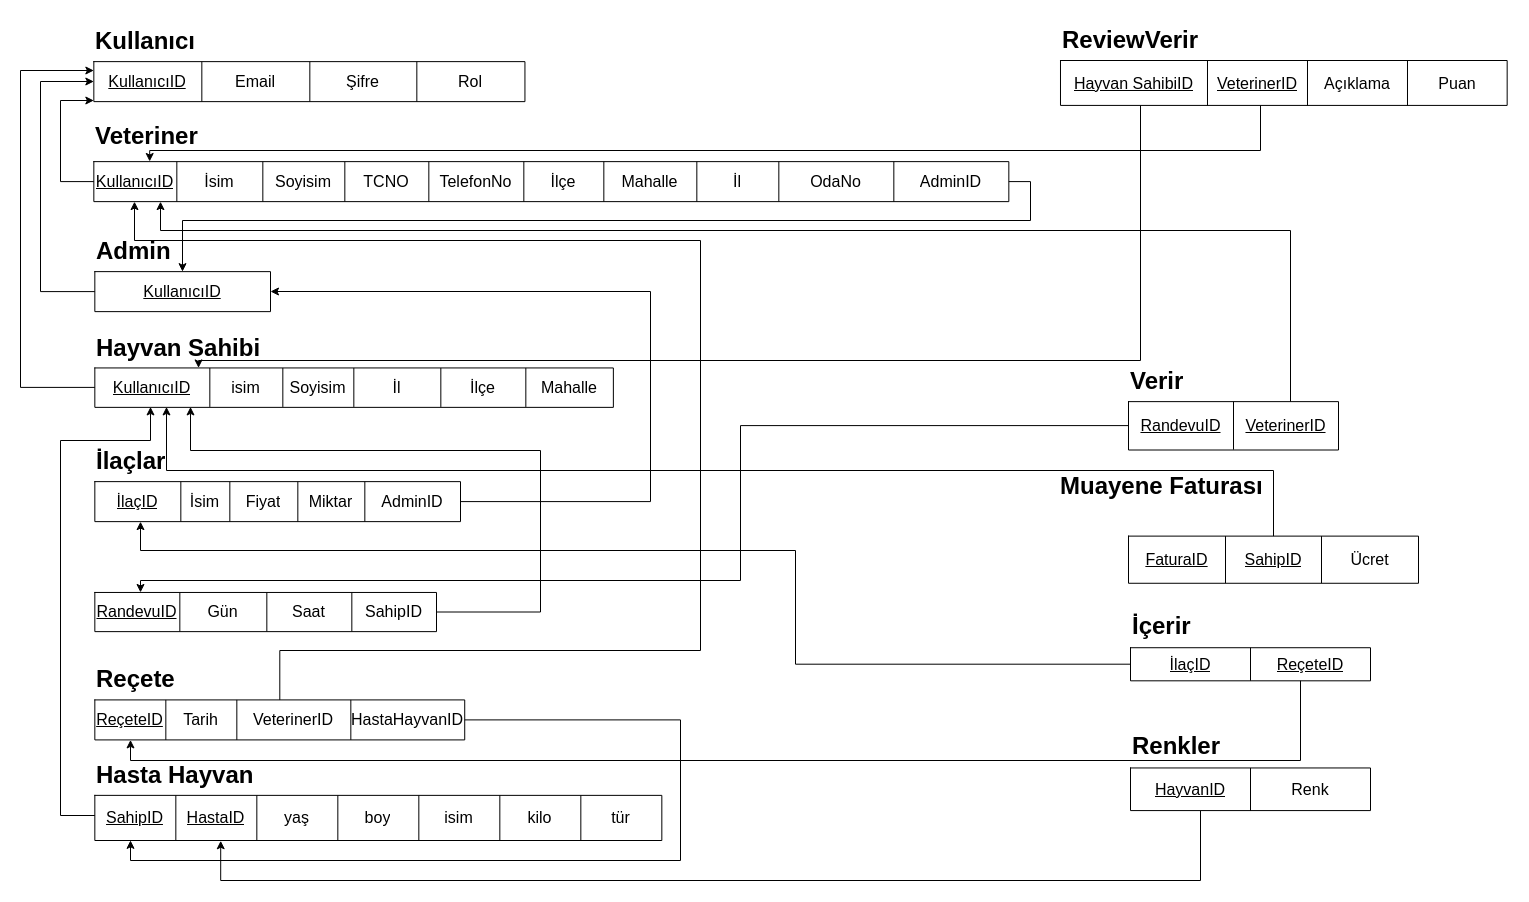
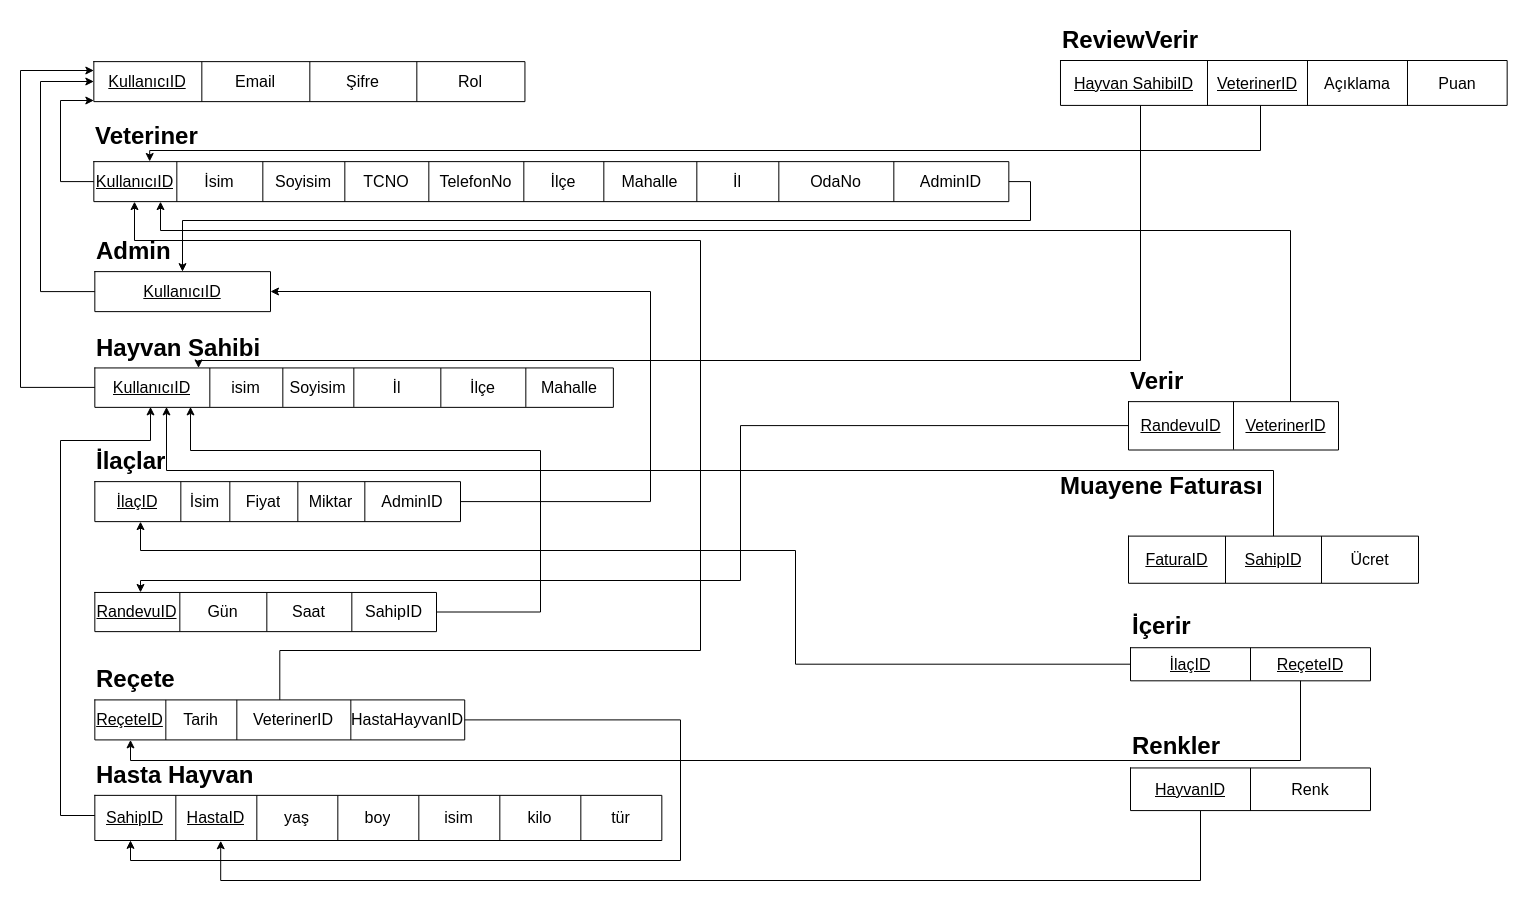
(184, 42) -> none
